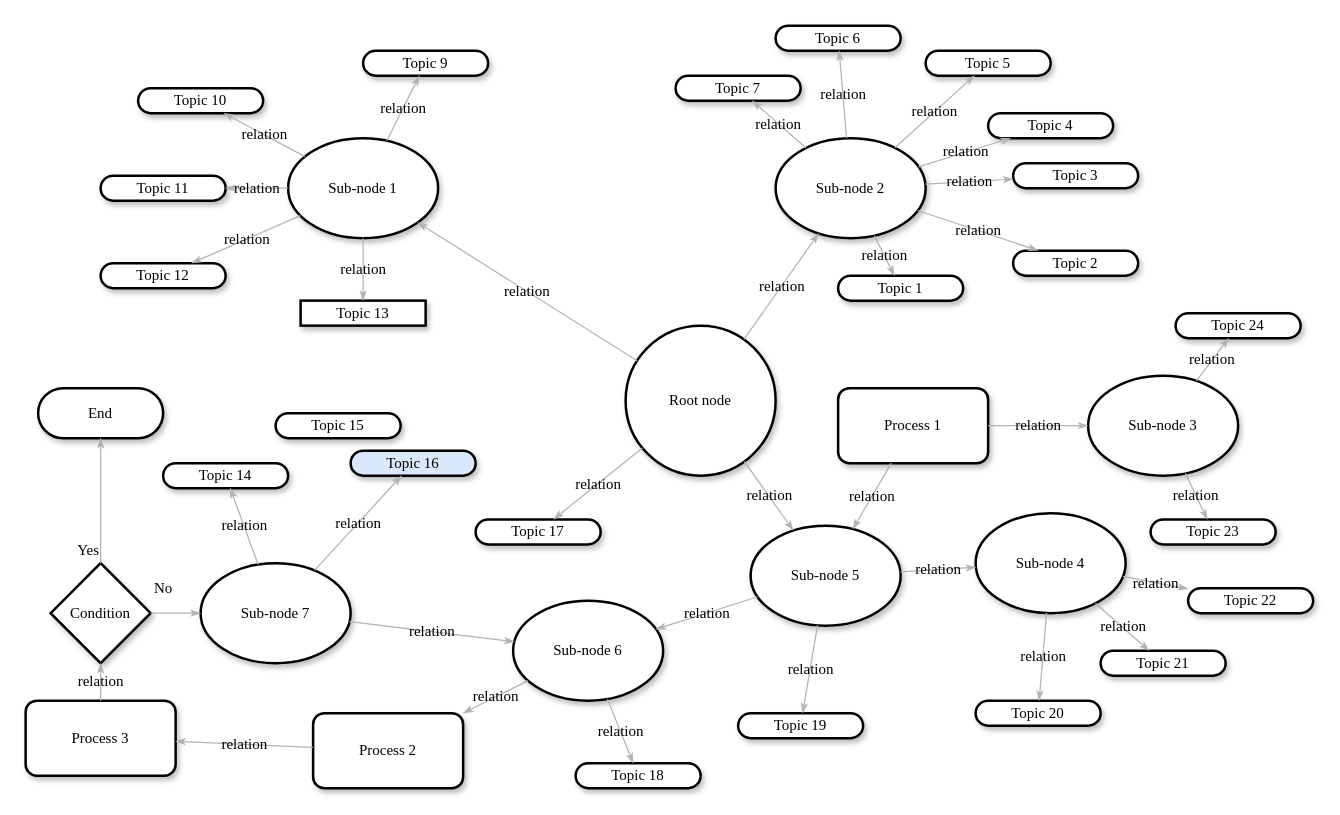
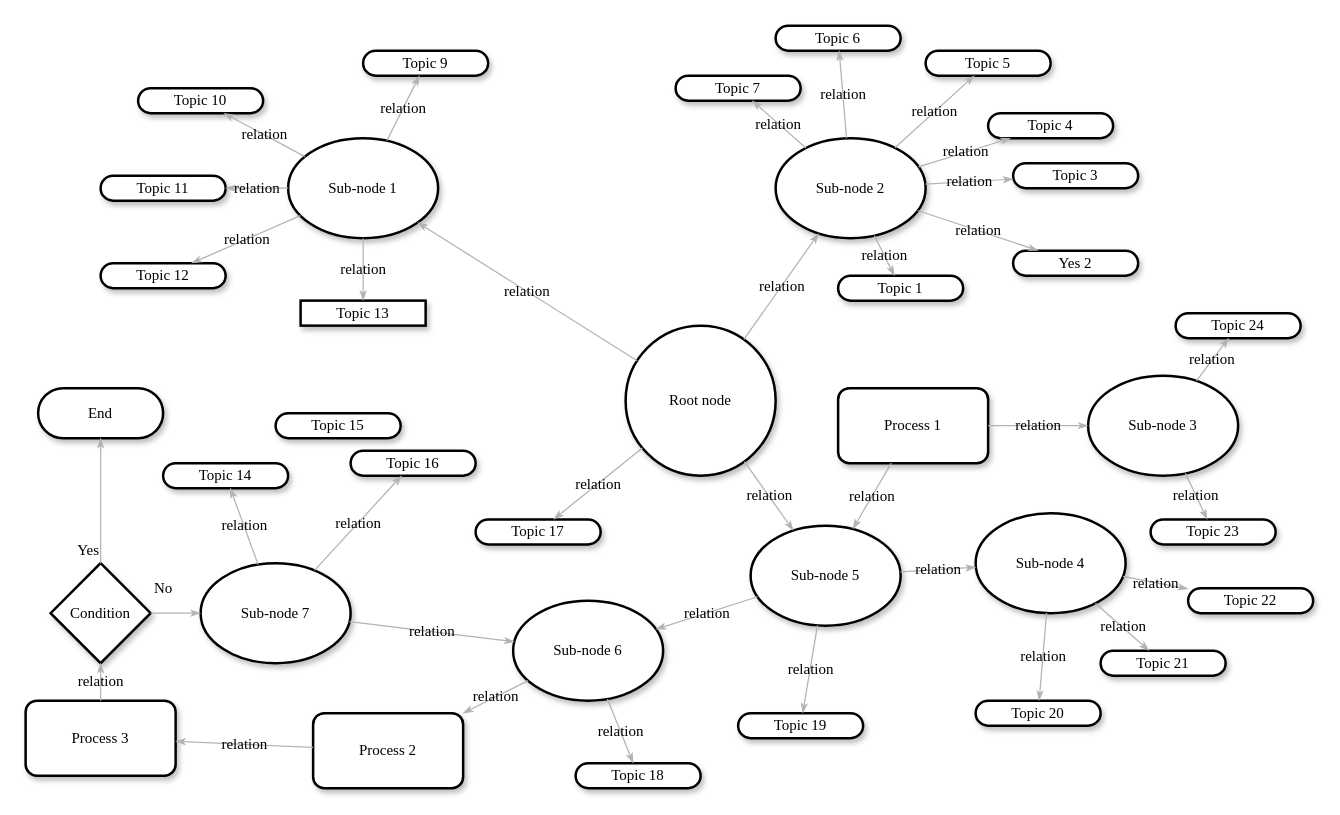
(1076, 263) -> (1076, 263)
(413, 463) -> (413, 463)
